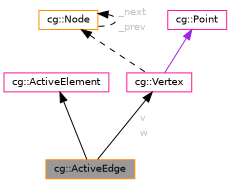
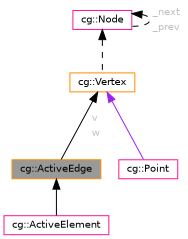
(68, 20) -> (102, 20)
(176, 55) -> (128, 130)
(159, 82) -> (102, 82)
(75, 130) -> (56, 202)
